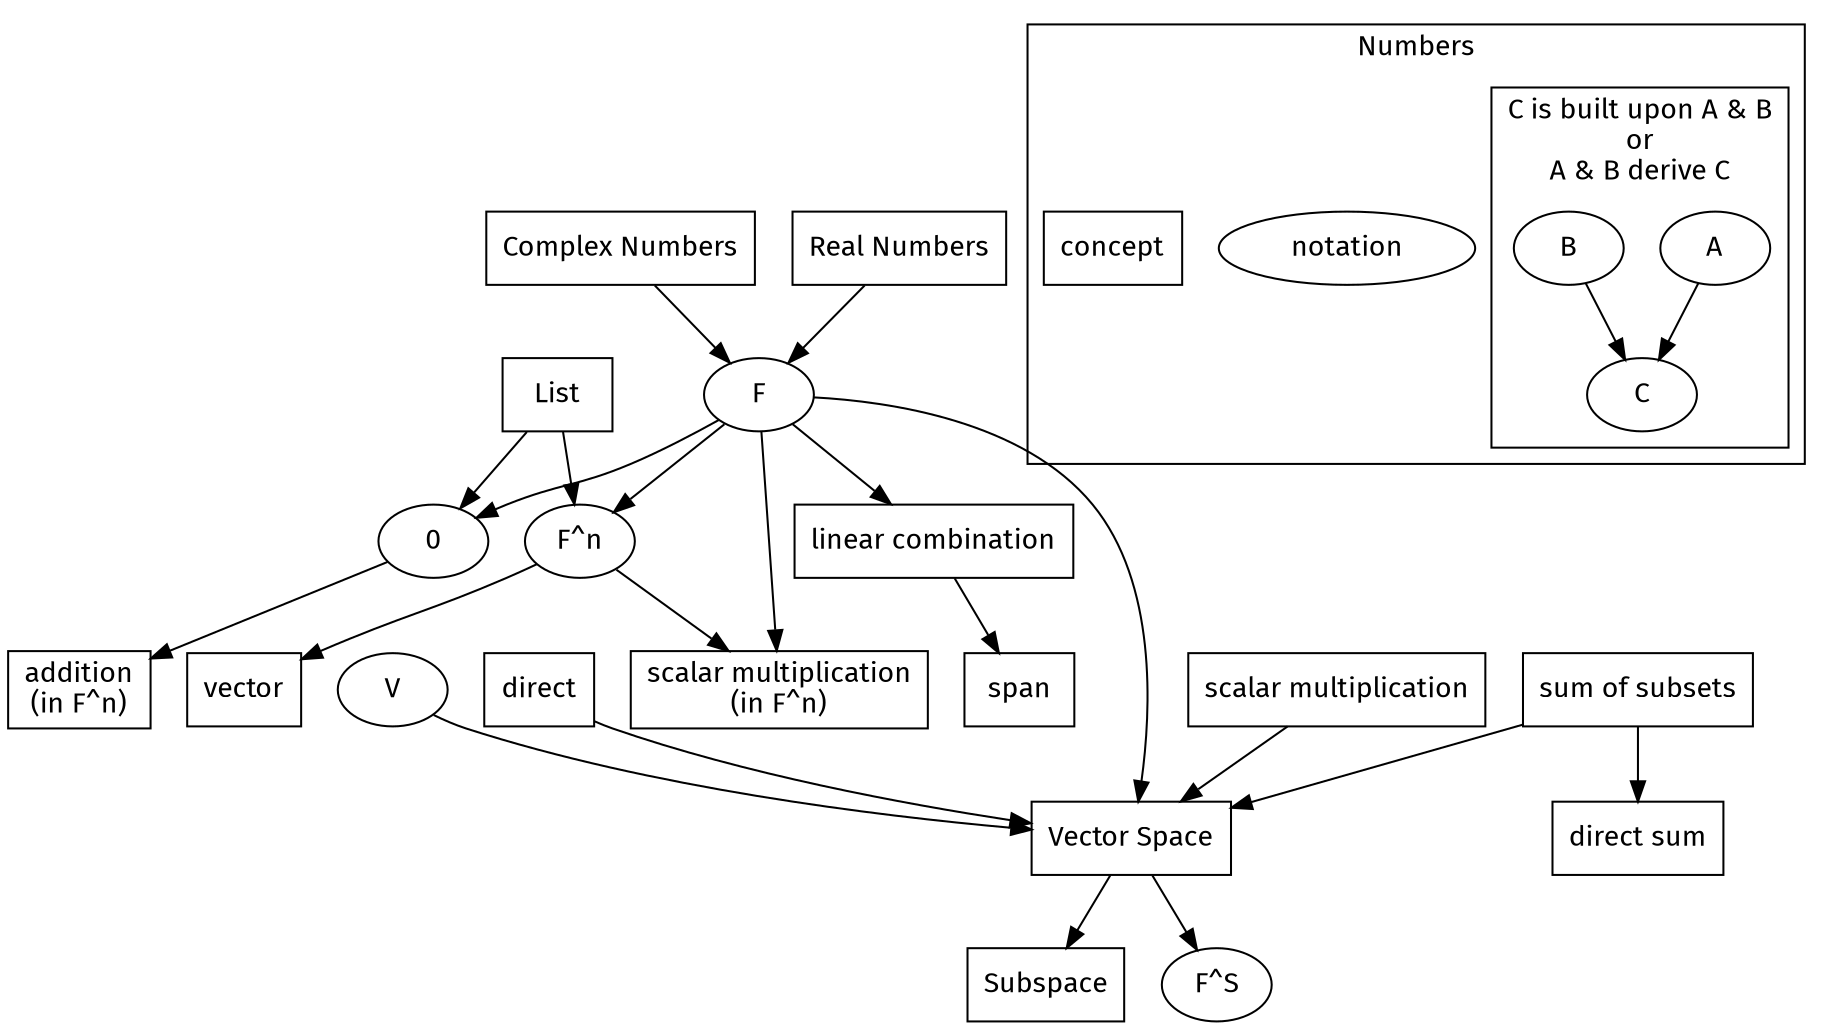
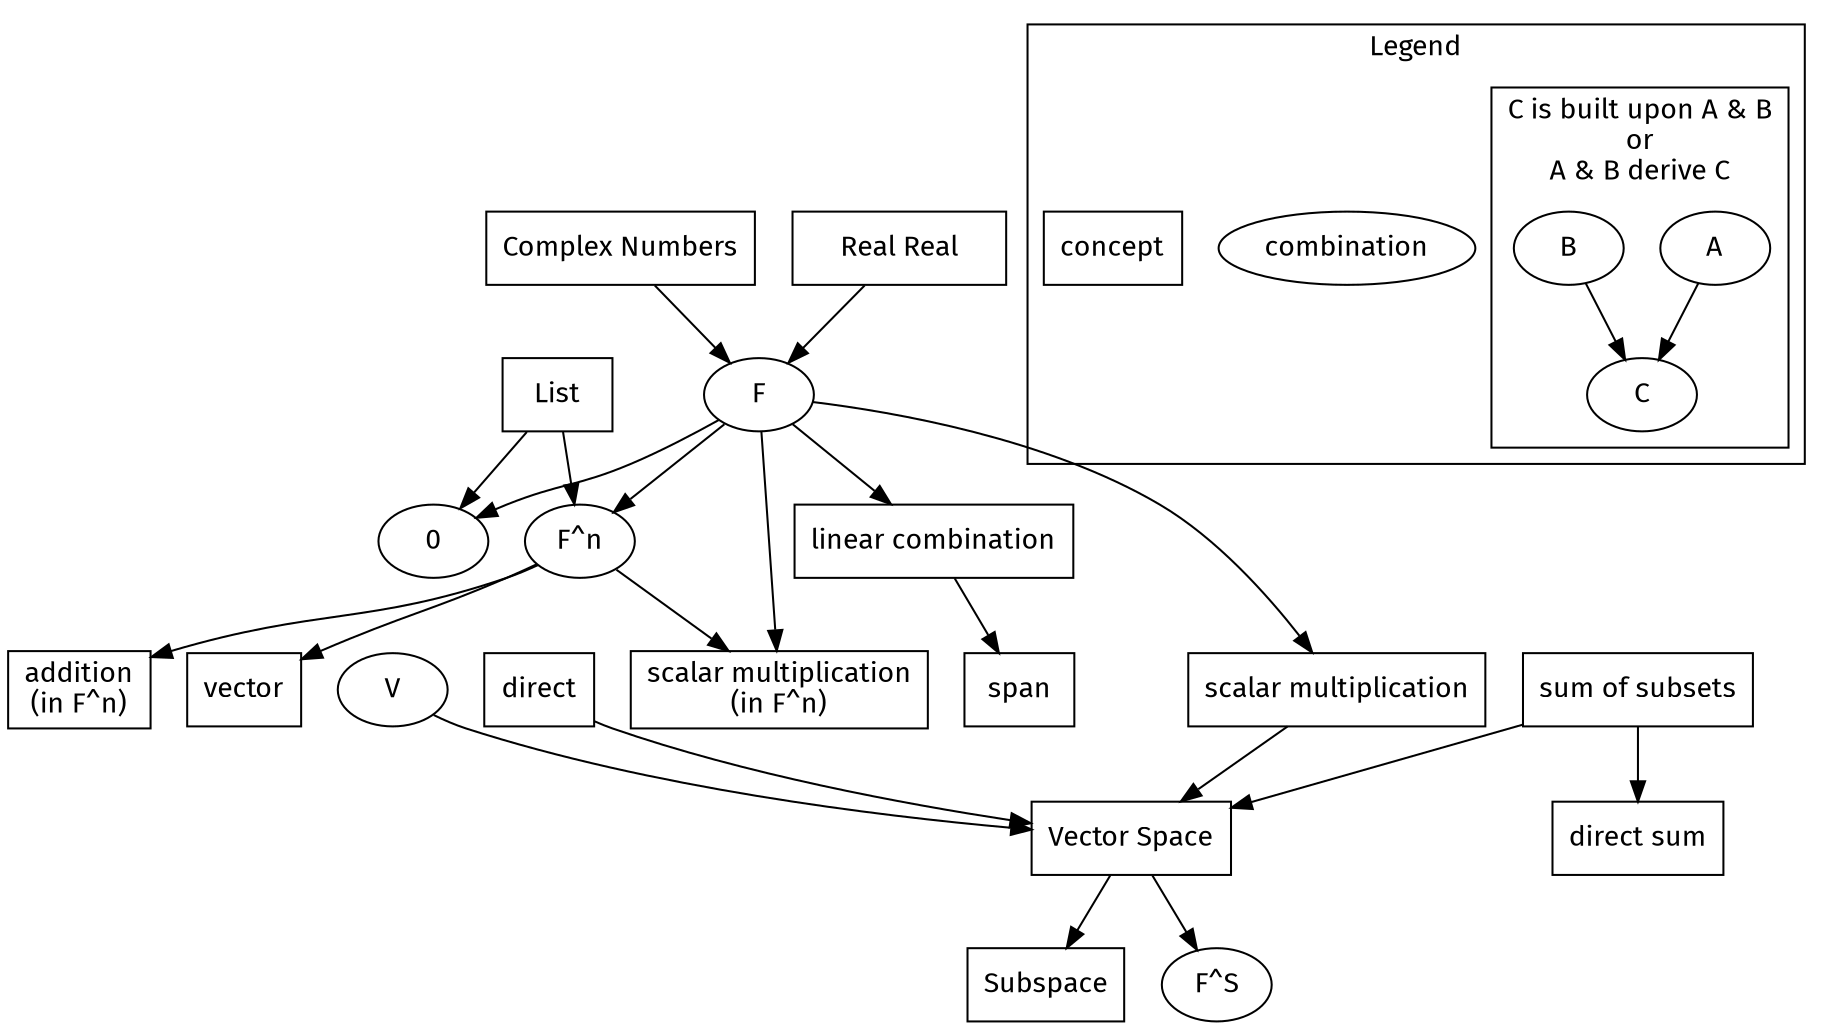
(1416, 48) -> (1416, 48)
(899, 248) -> (899, 248)
(1347, 248) -> (1347, 248)
(1086, 498) -> (1108, 478)
(279, 606) -> (356, 614)
